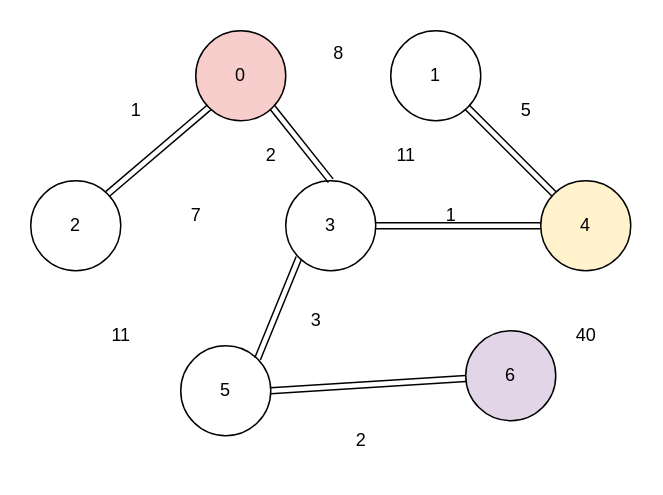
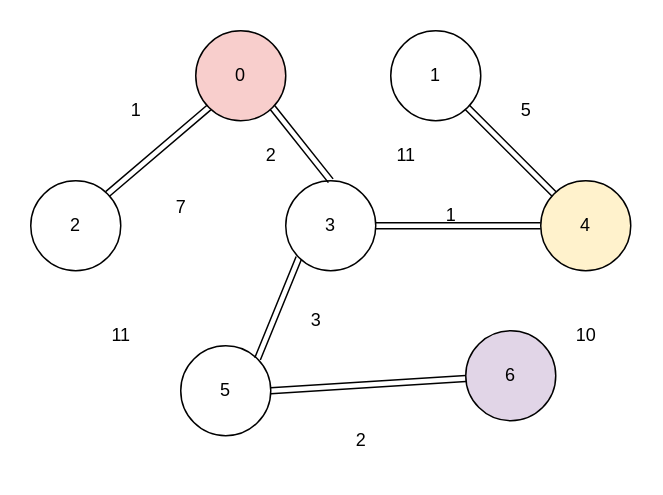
(338, 53) -> none
(196, 215) -> (181, 208)
(587, 335) -> (587, 335)
